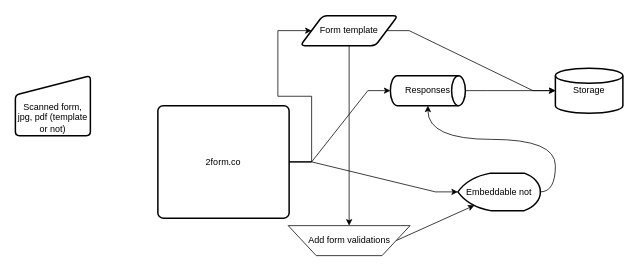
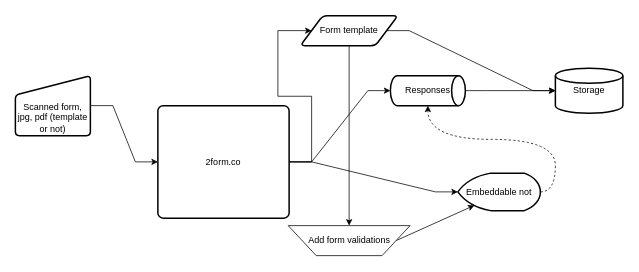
none -> (120, 124)
(506, 140) -> (506, 140)
